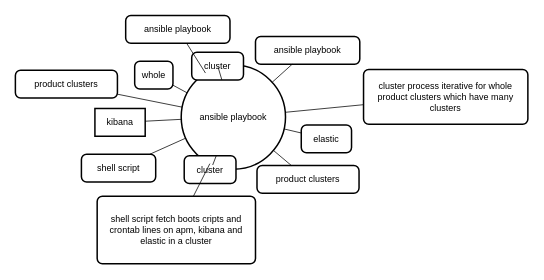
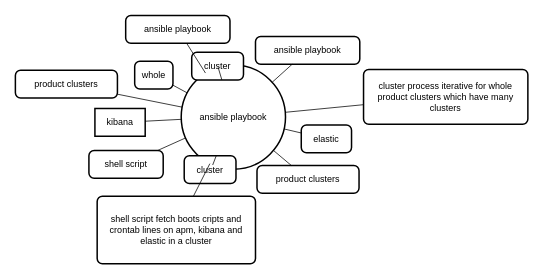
(119, 168) -> (126, 164)
